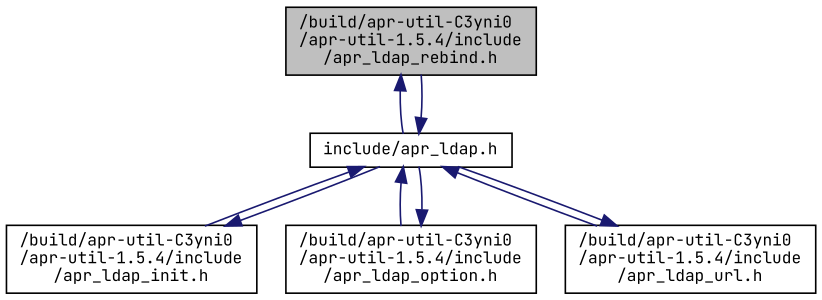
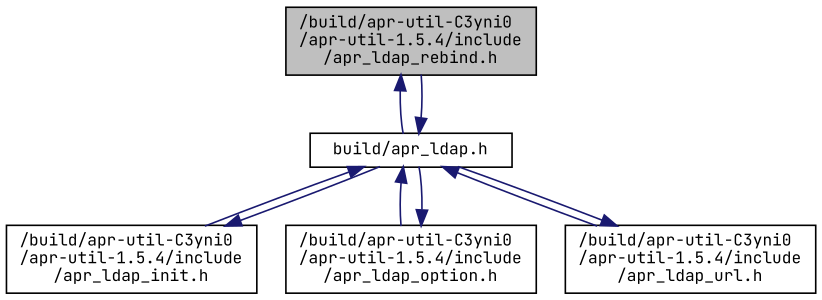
(411, 150) -> (411, 150)
